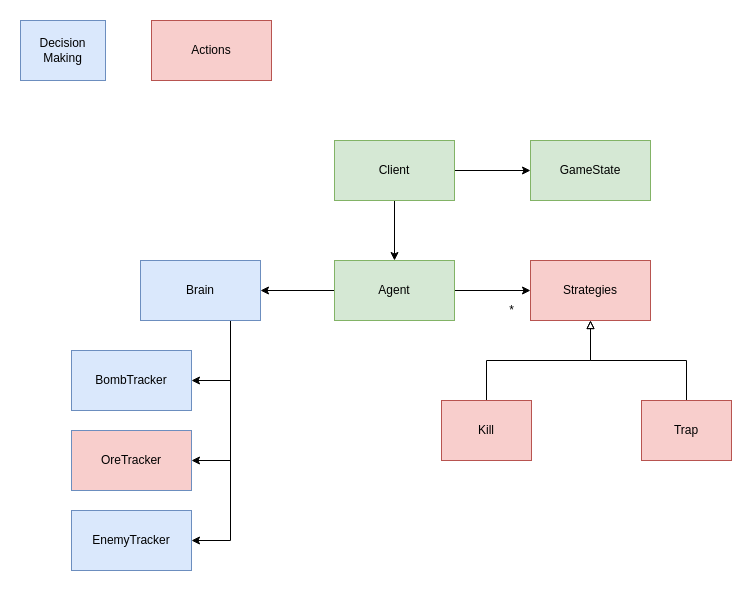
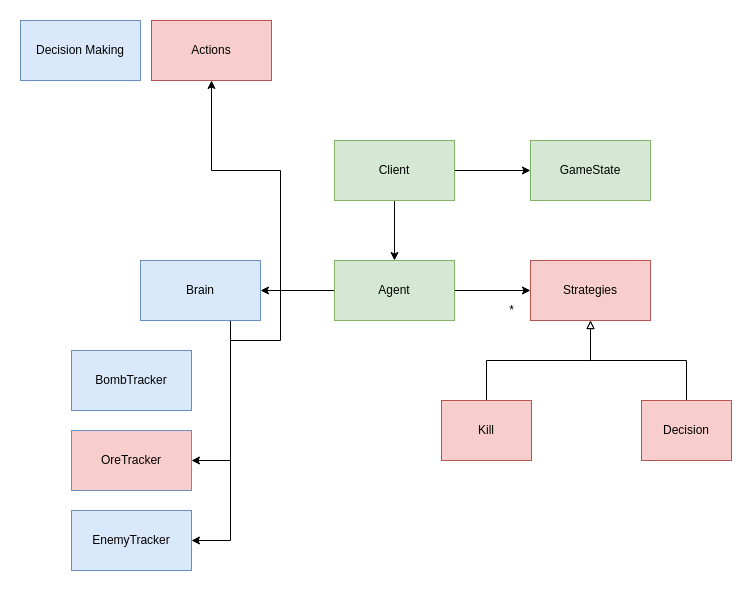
(63, 51) -> (81, 51)
(213, 381) -> (281, 205)
(687, 431) -> (687, 431)
